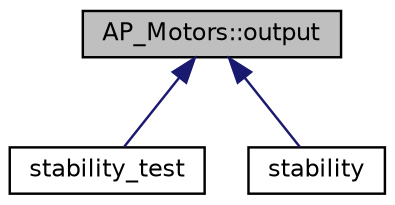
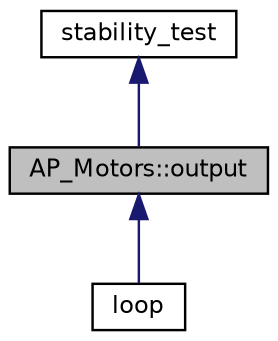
(152, 112) -> (139, 115)
(317, 171) -> (139, 307)
